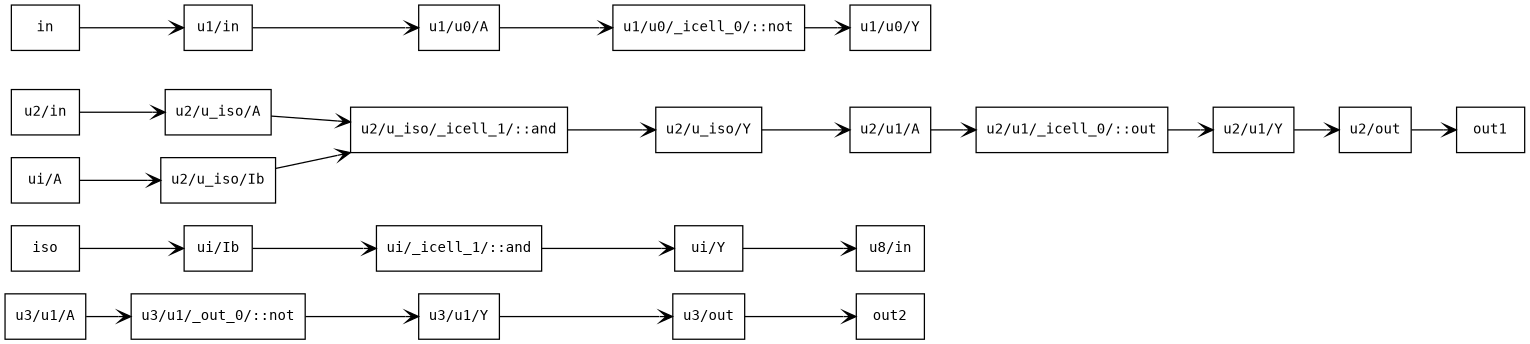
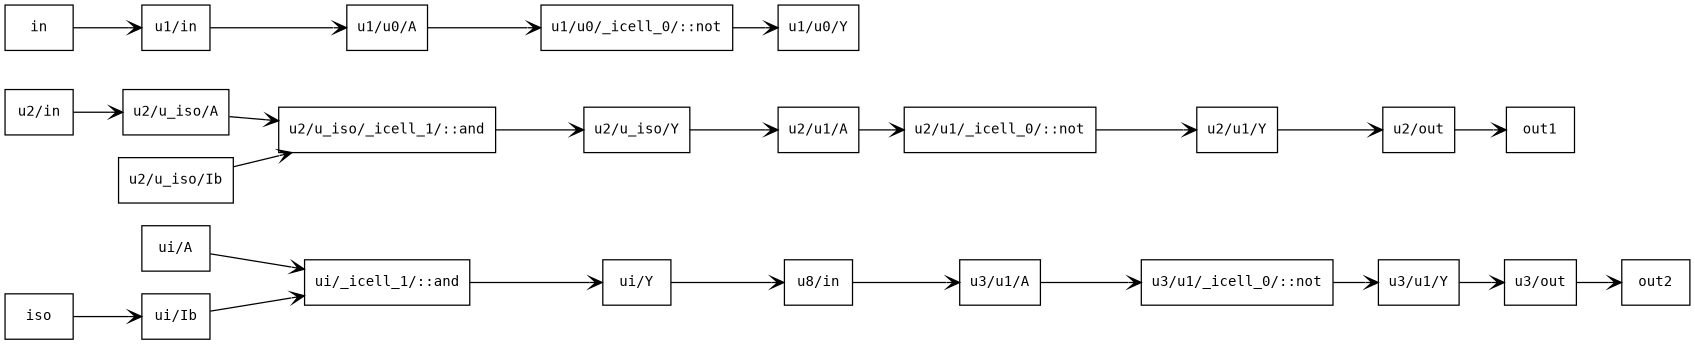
(1072, 130) -> (1000, 130)
(114, 180) -> (251, 260)
none -> (900, 282)
(218, 317) -> (1237, 282)
